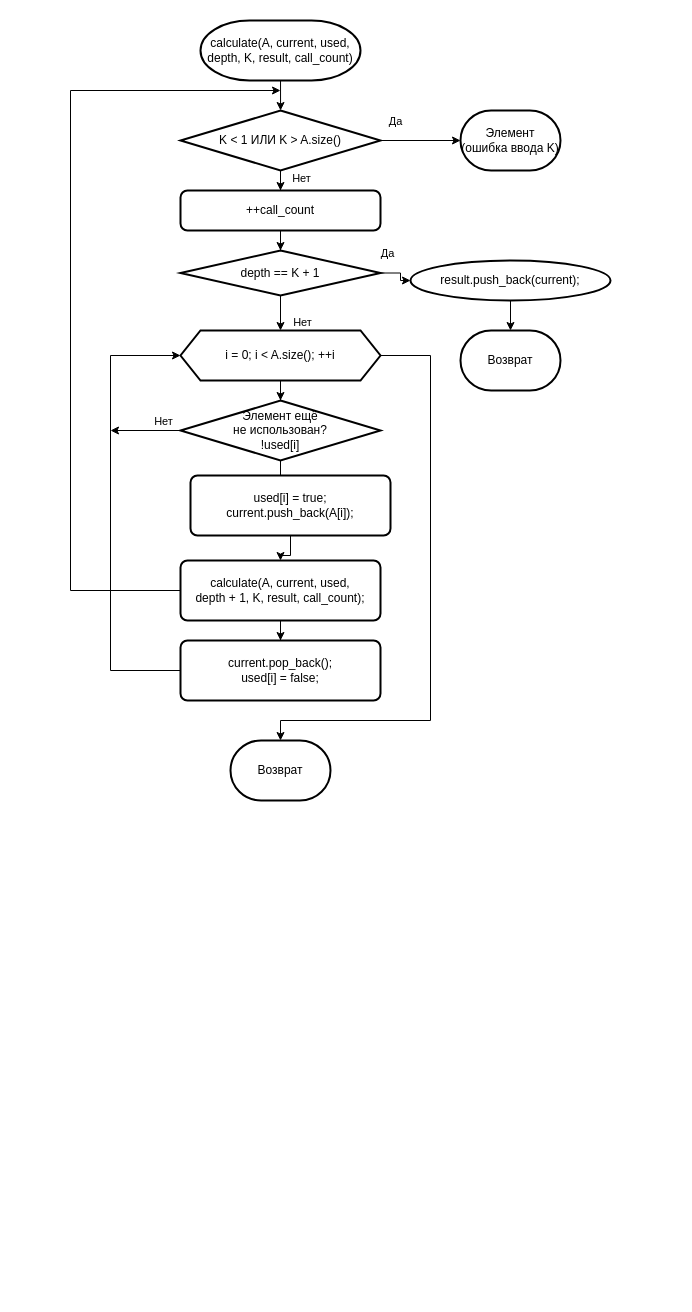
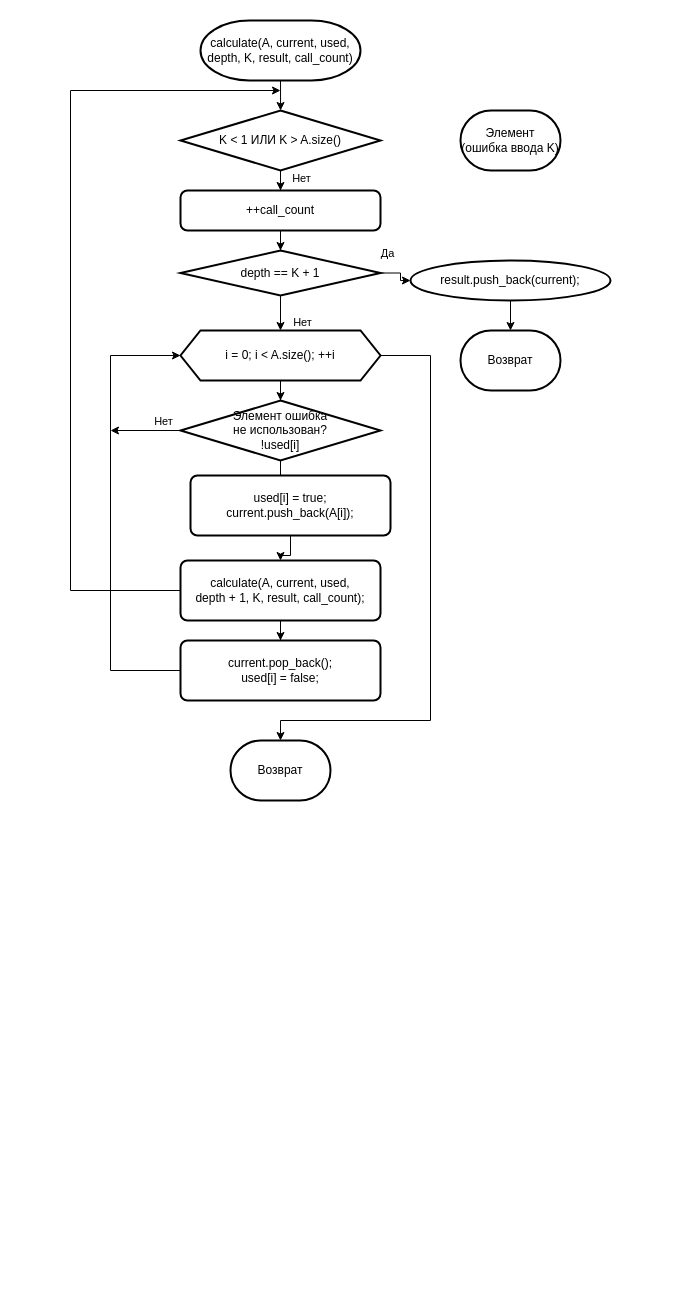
(418, 141) -> none
(281, 431) -> (281, 431)
